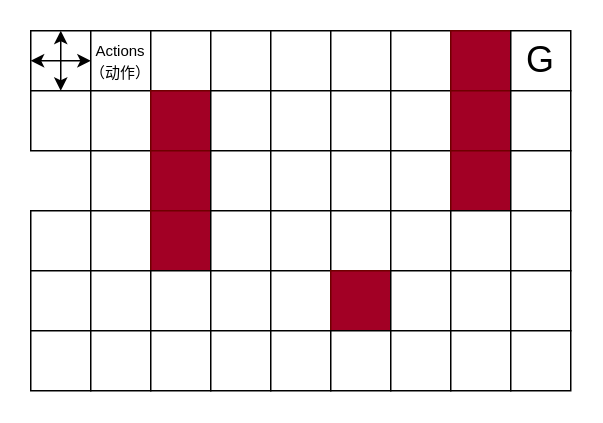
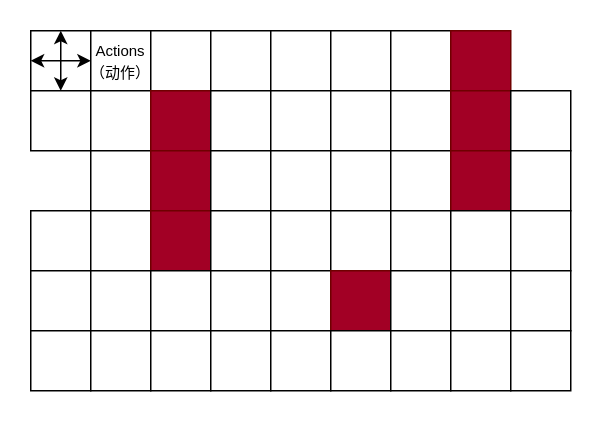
(541, 61) -> none
